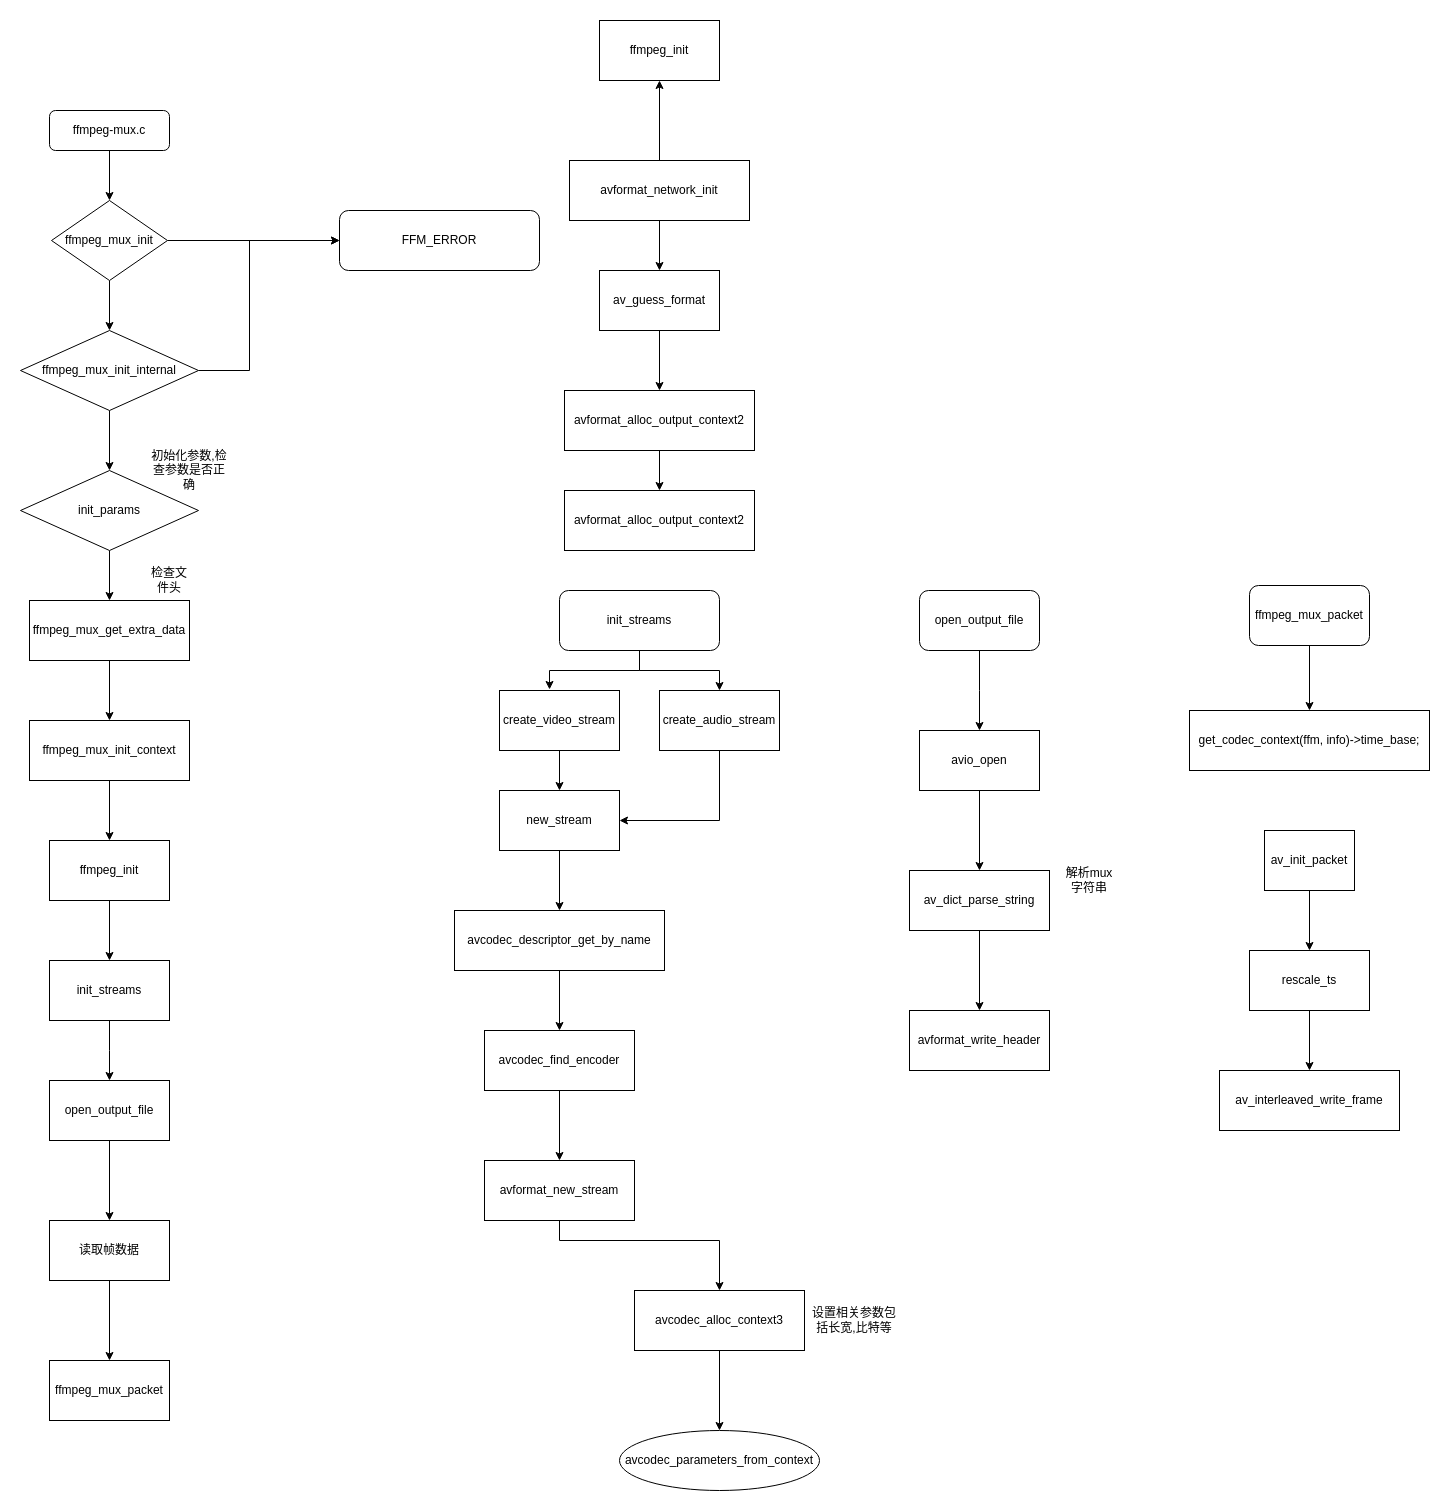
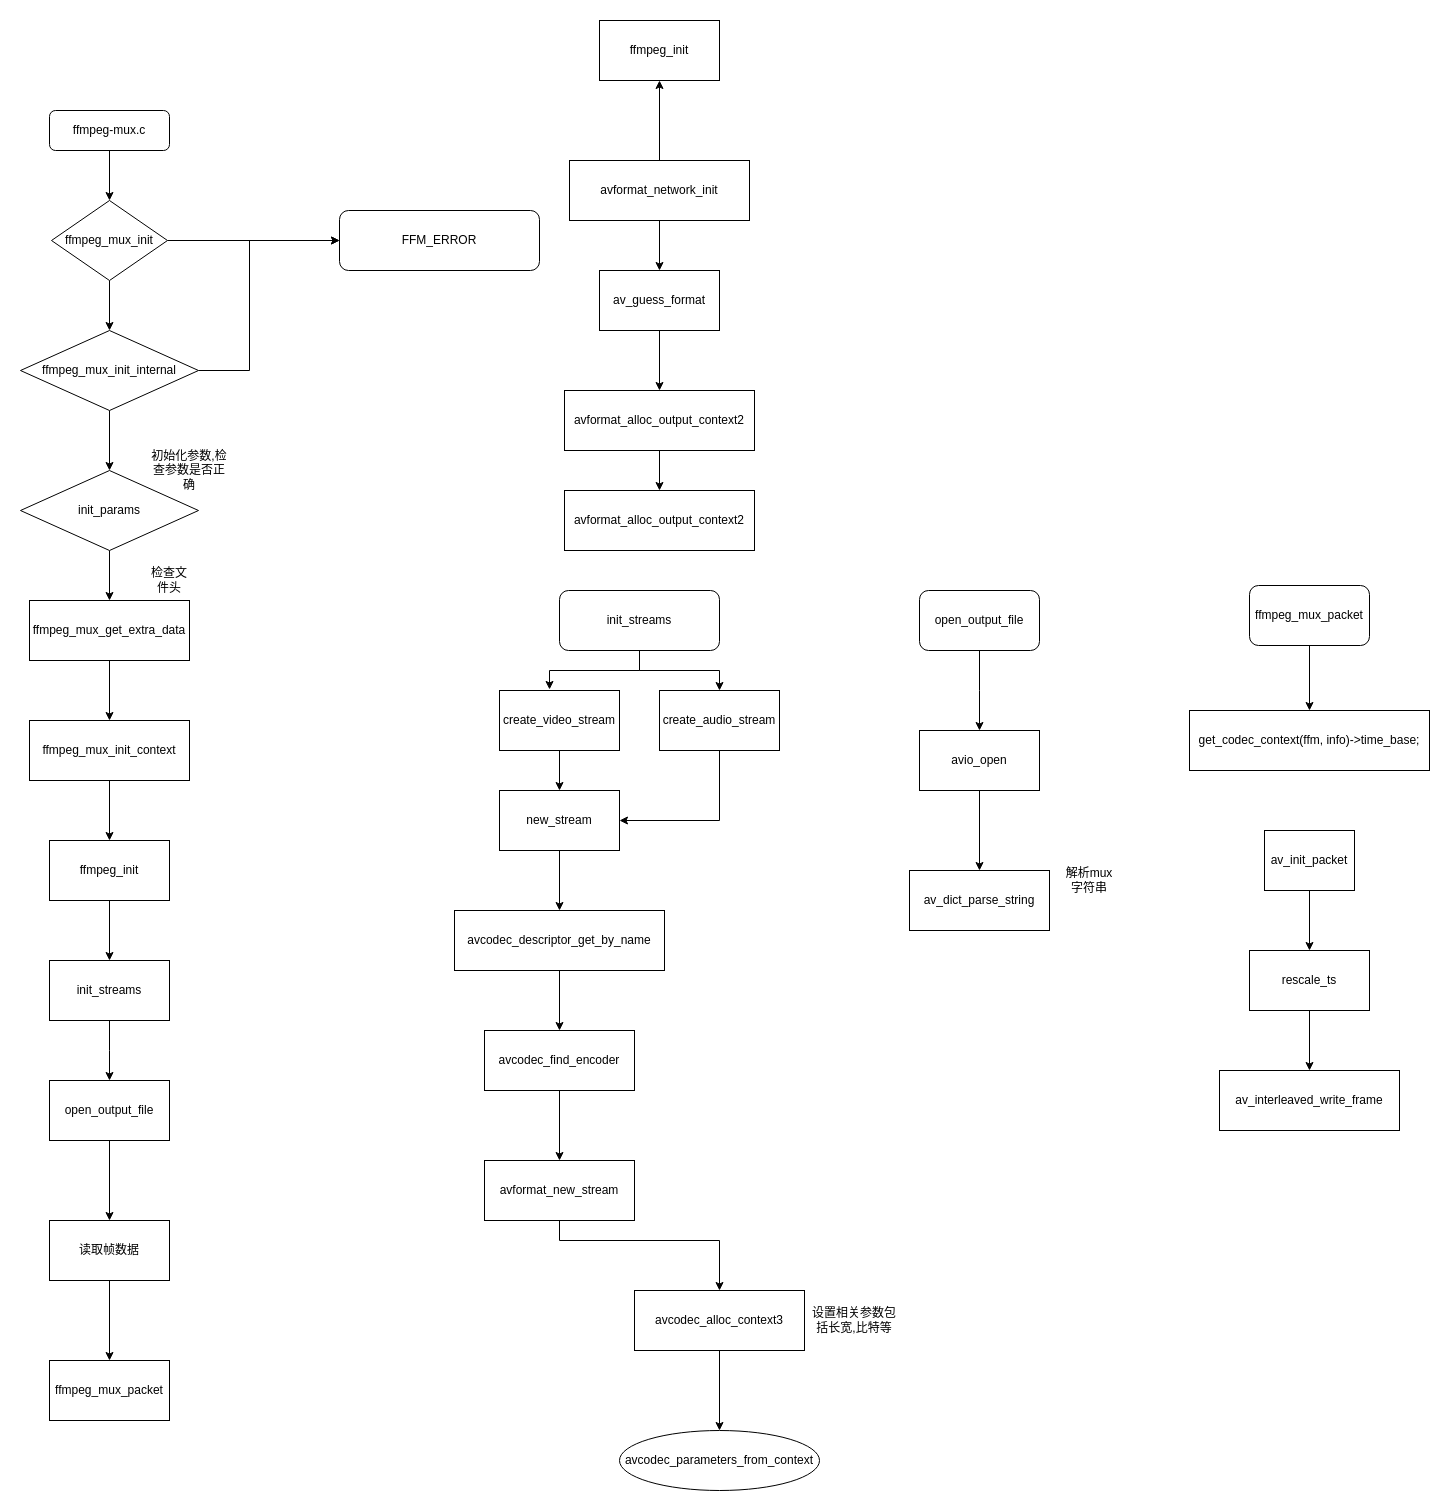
(980, 967) -> none
(980, 1041) -> none
